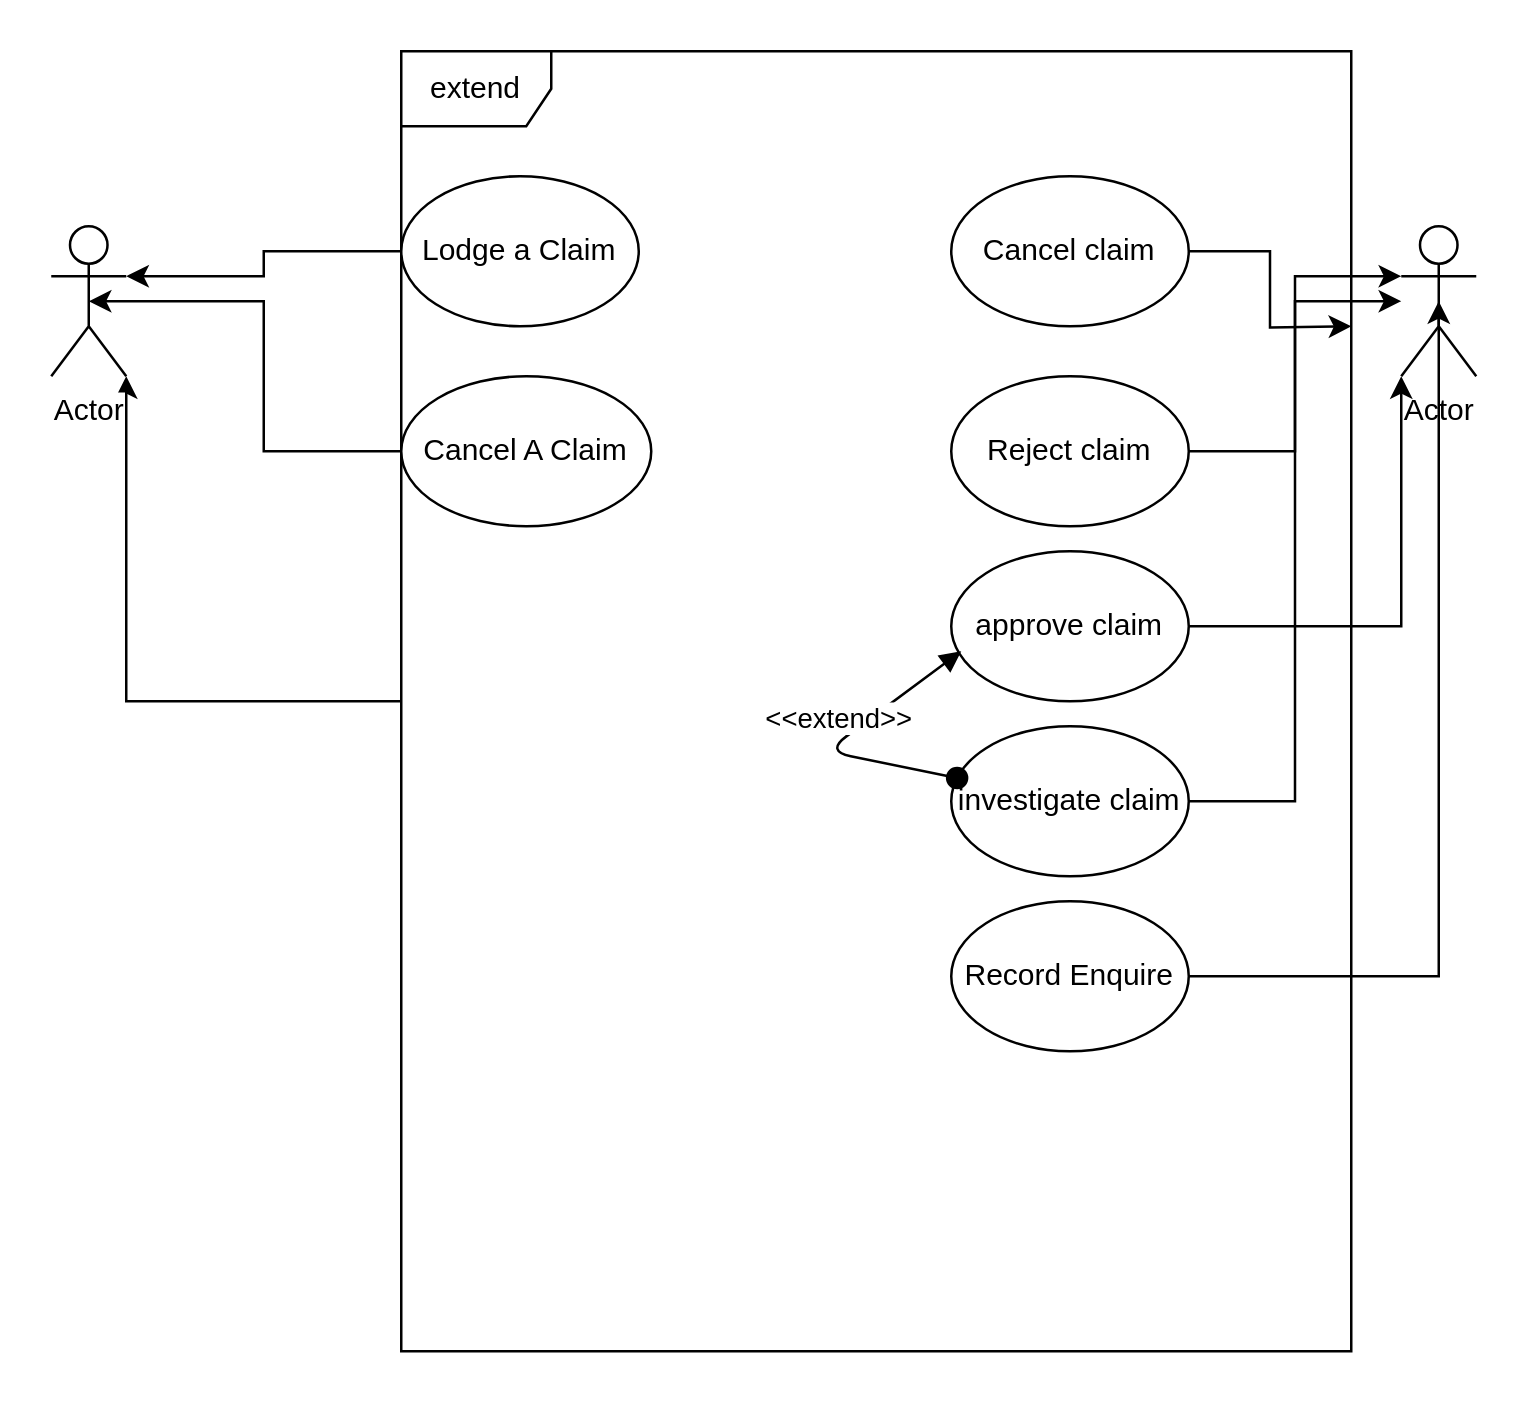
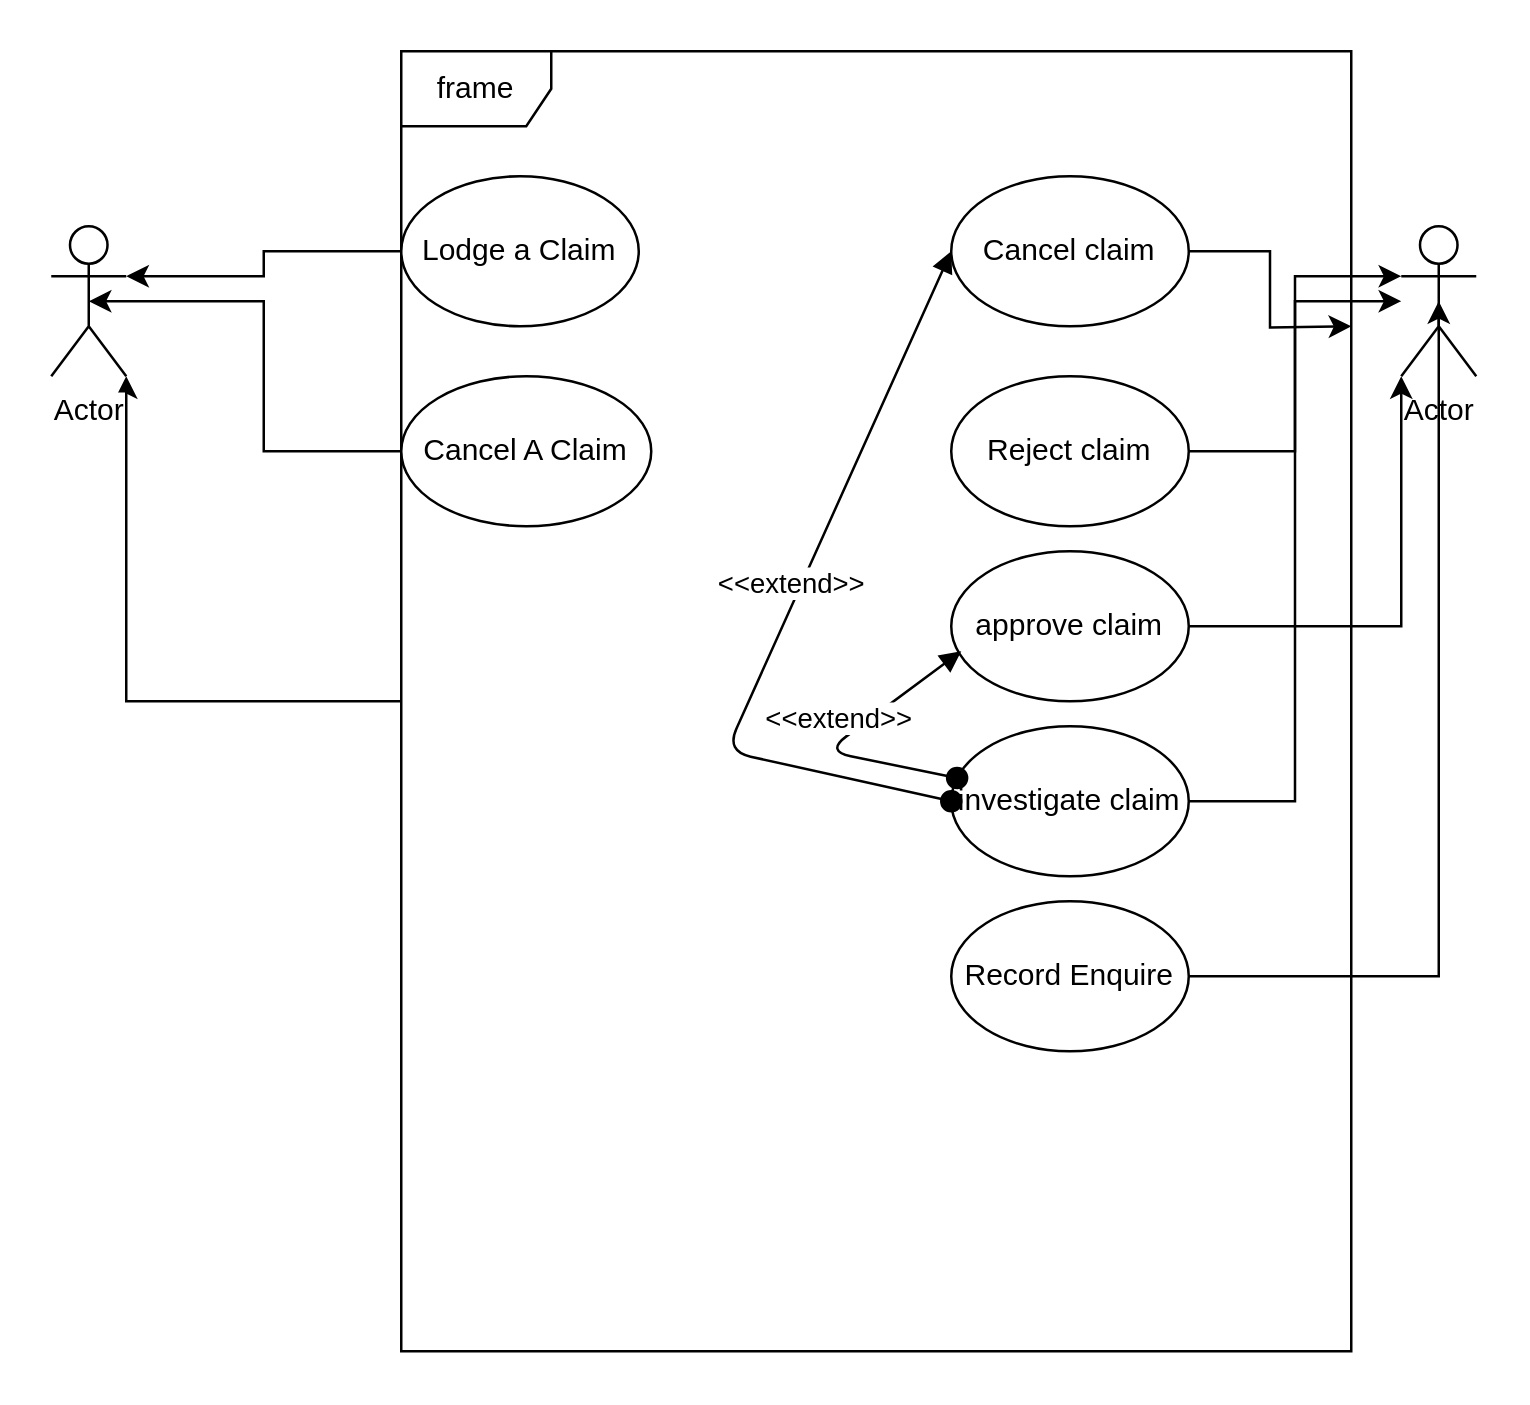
(476, 89) -> (476, 89)
none -> (747, 756)
